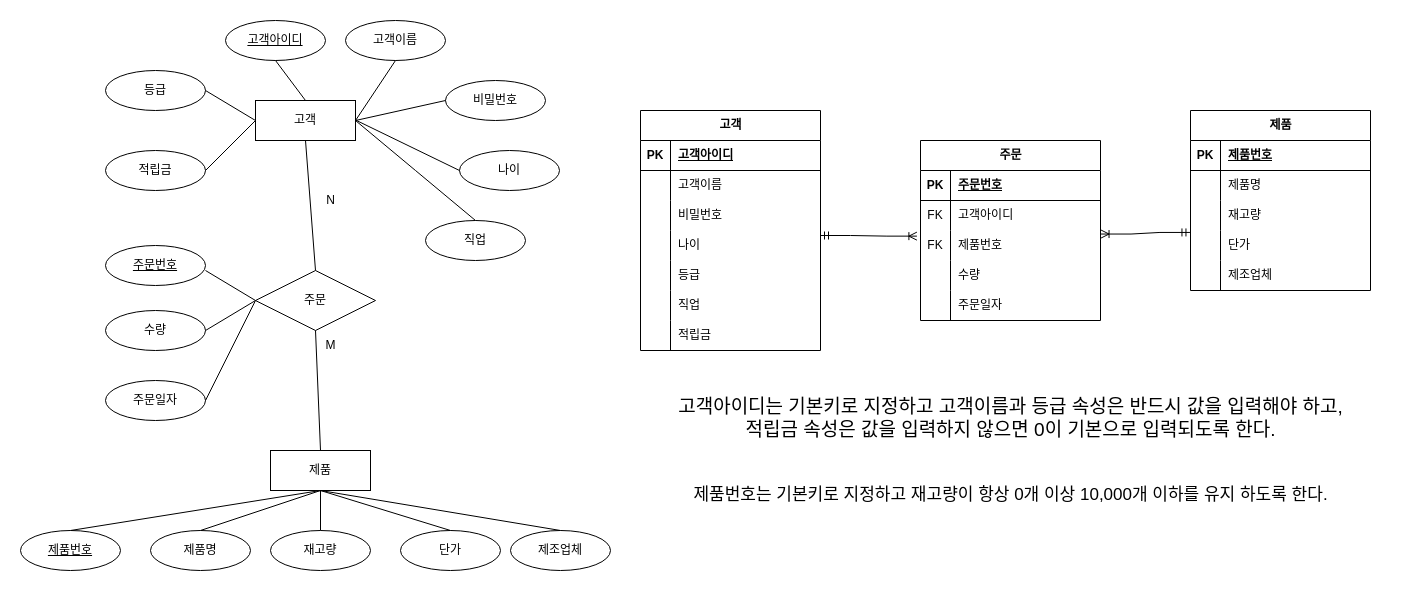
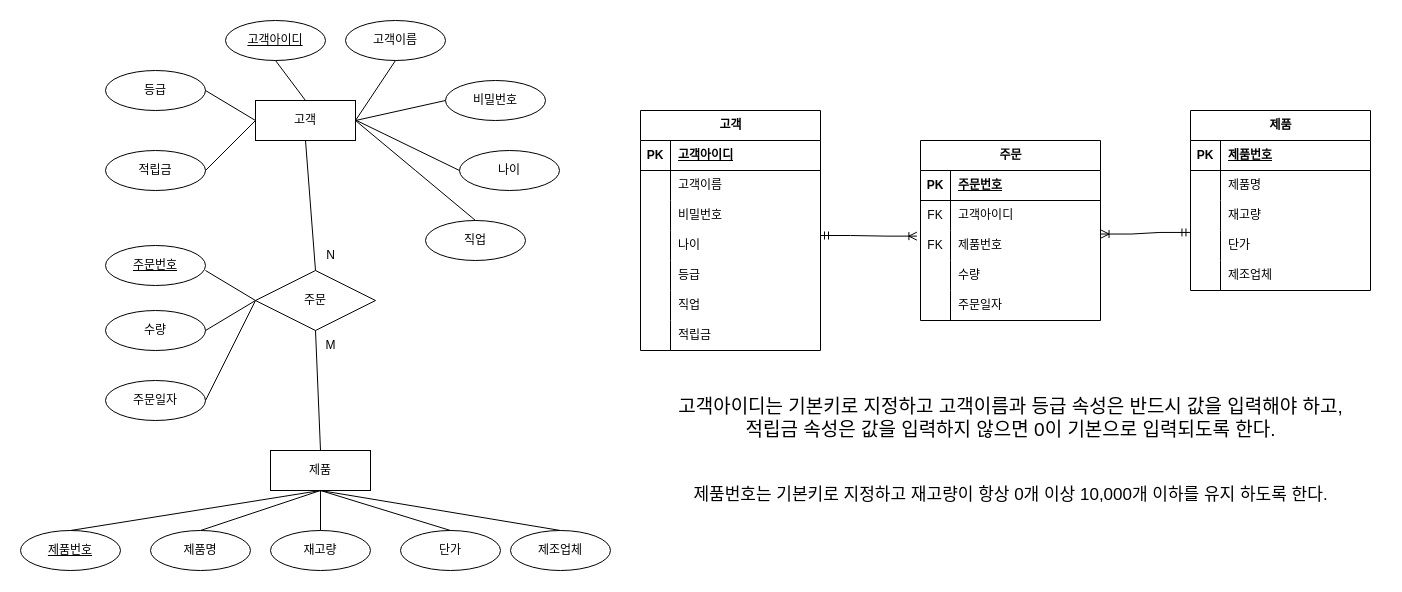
(331, 201) -> (331, 256)
